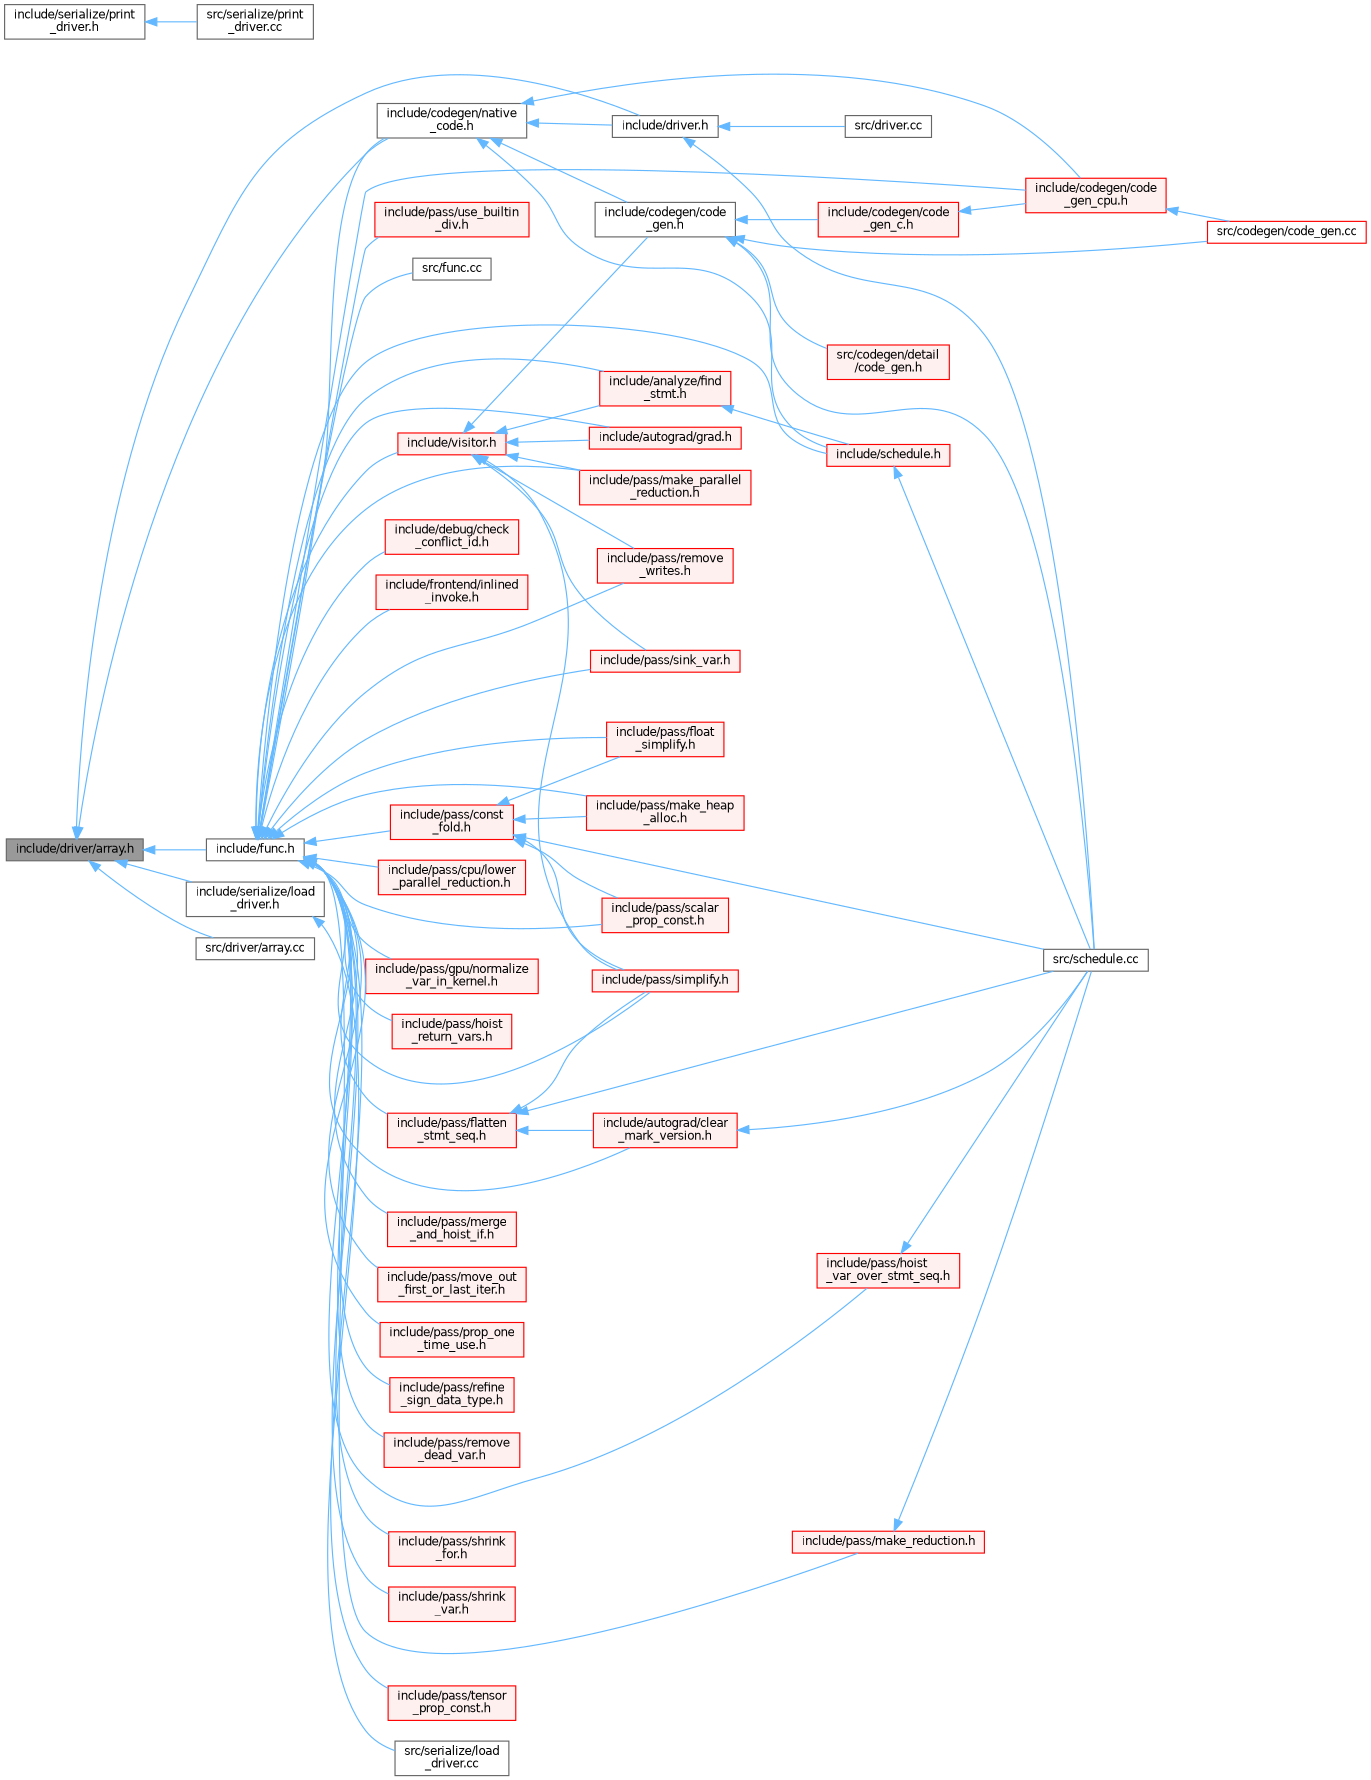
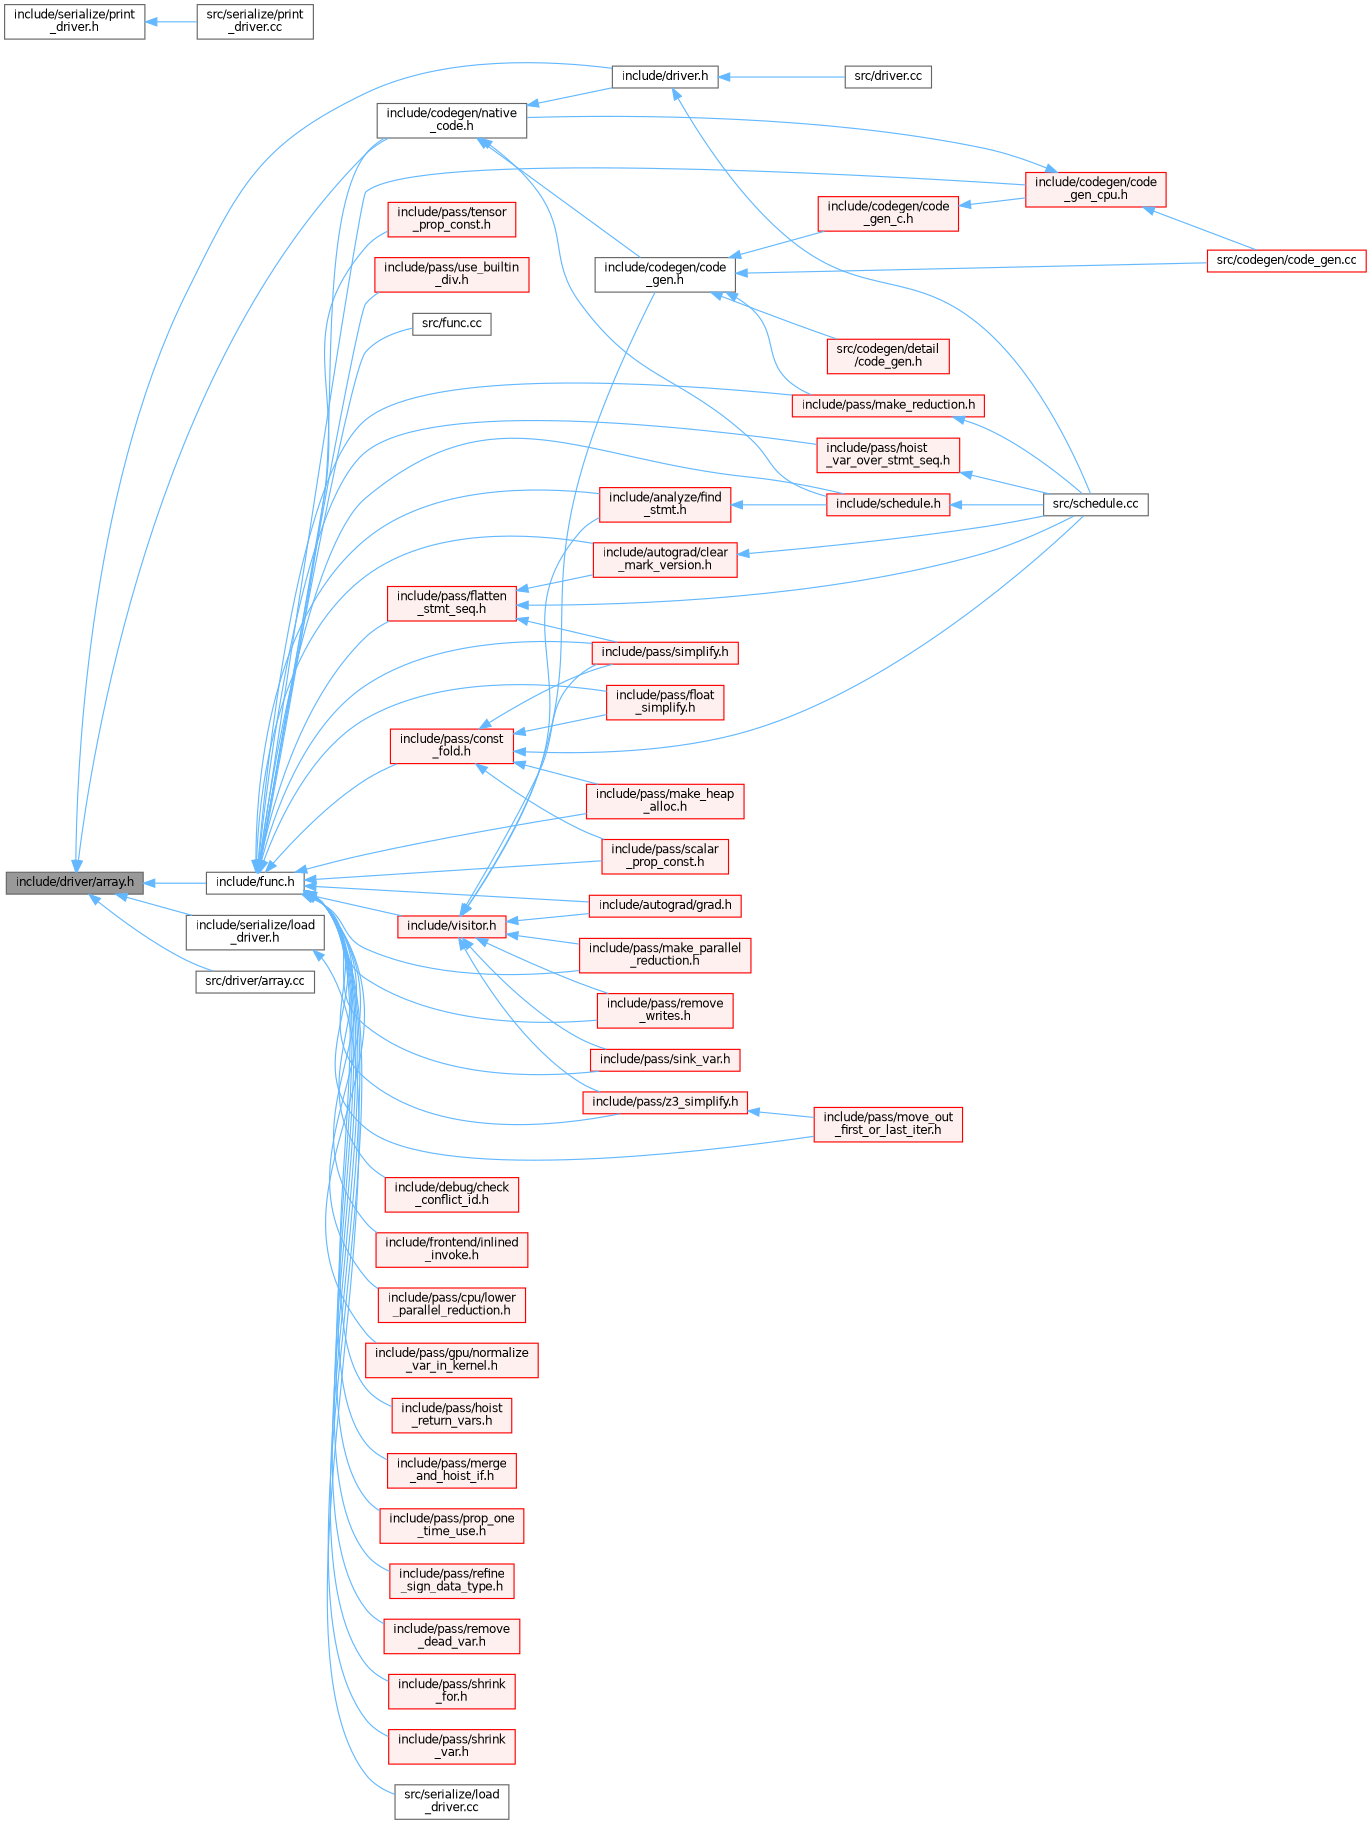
(820, 76) -> (789, 123)
(1021, 506) -> (771, 349)
none -> (665, 1103)
